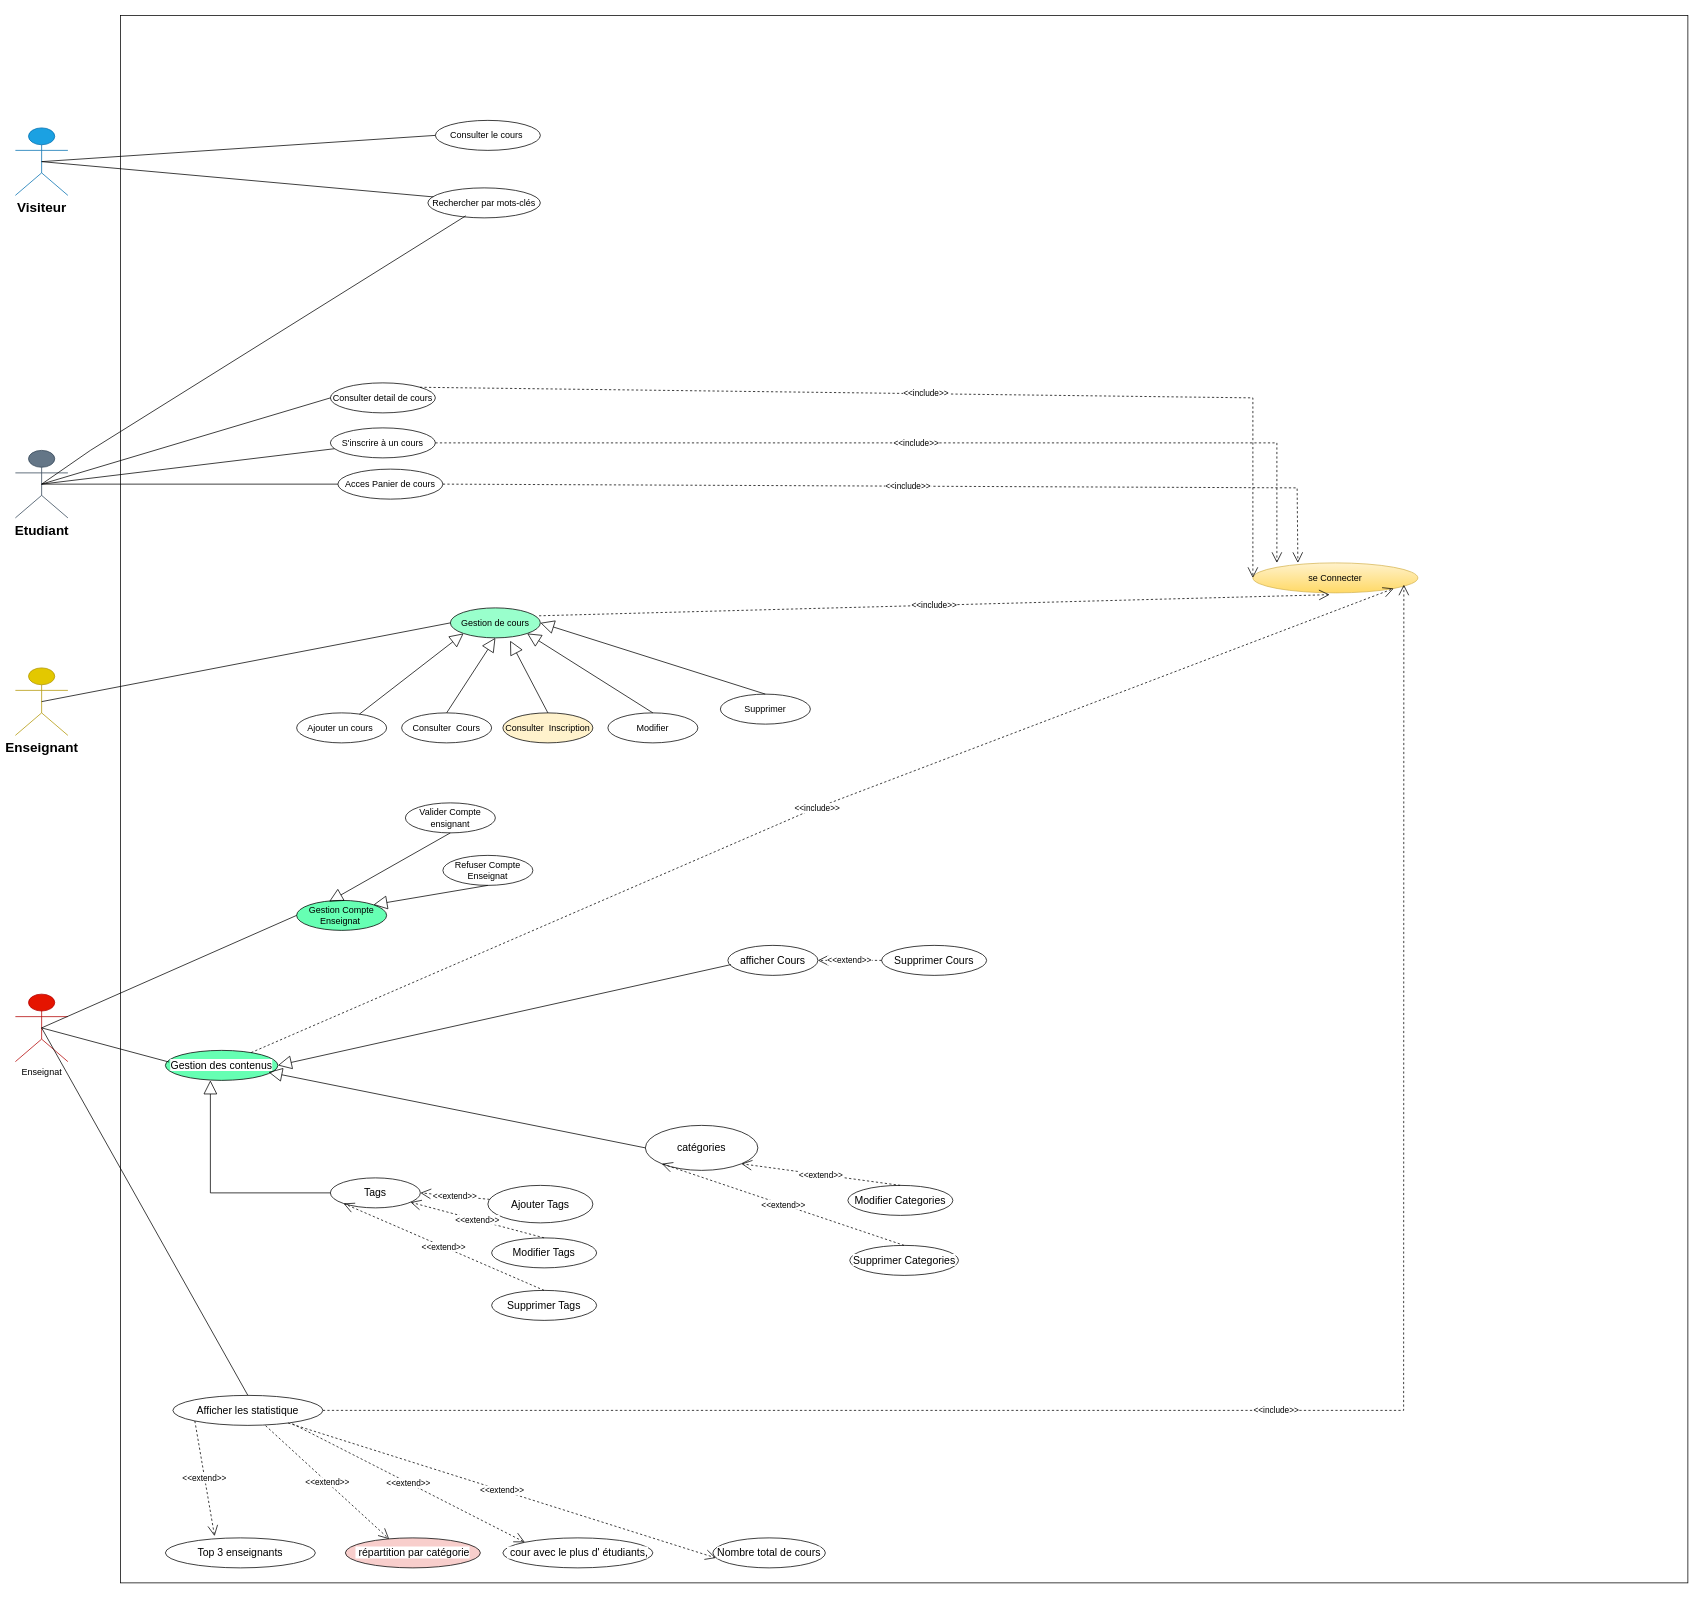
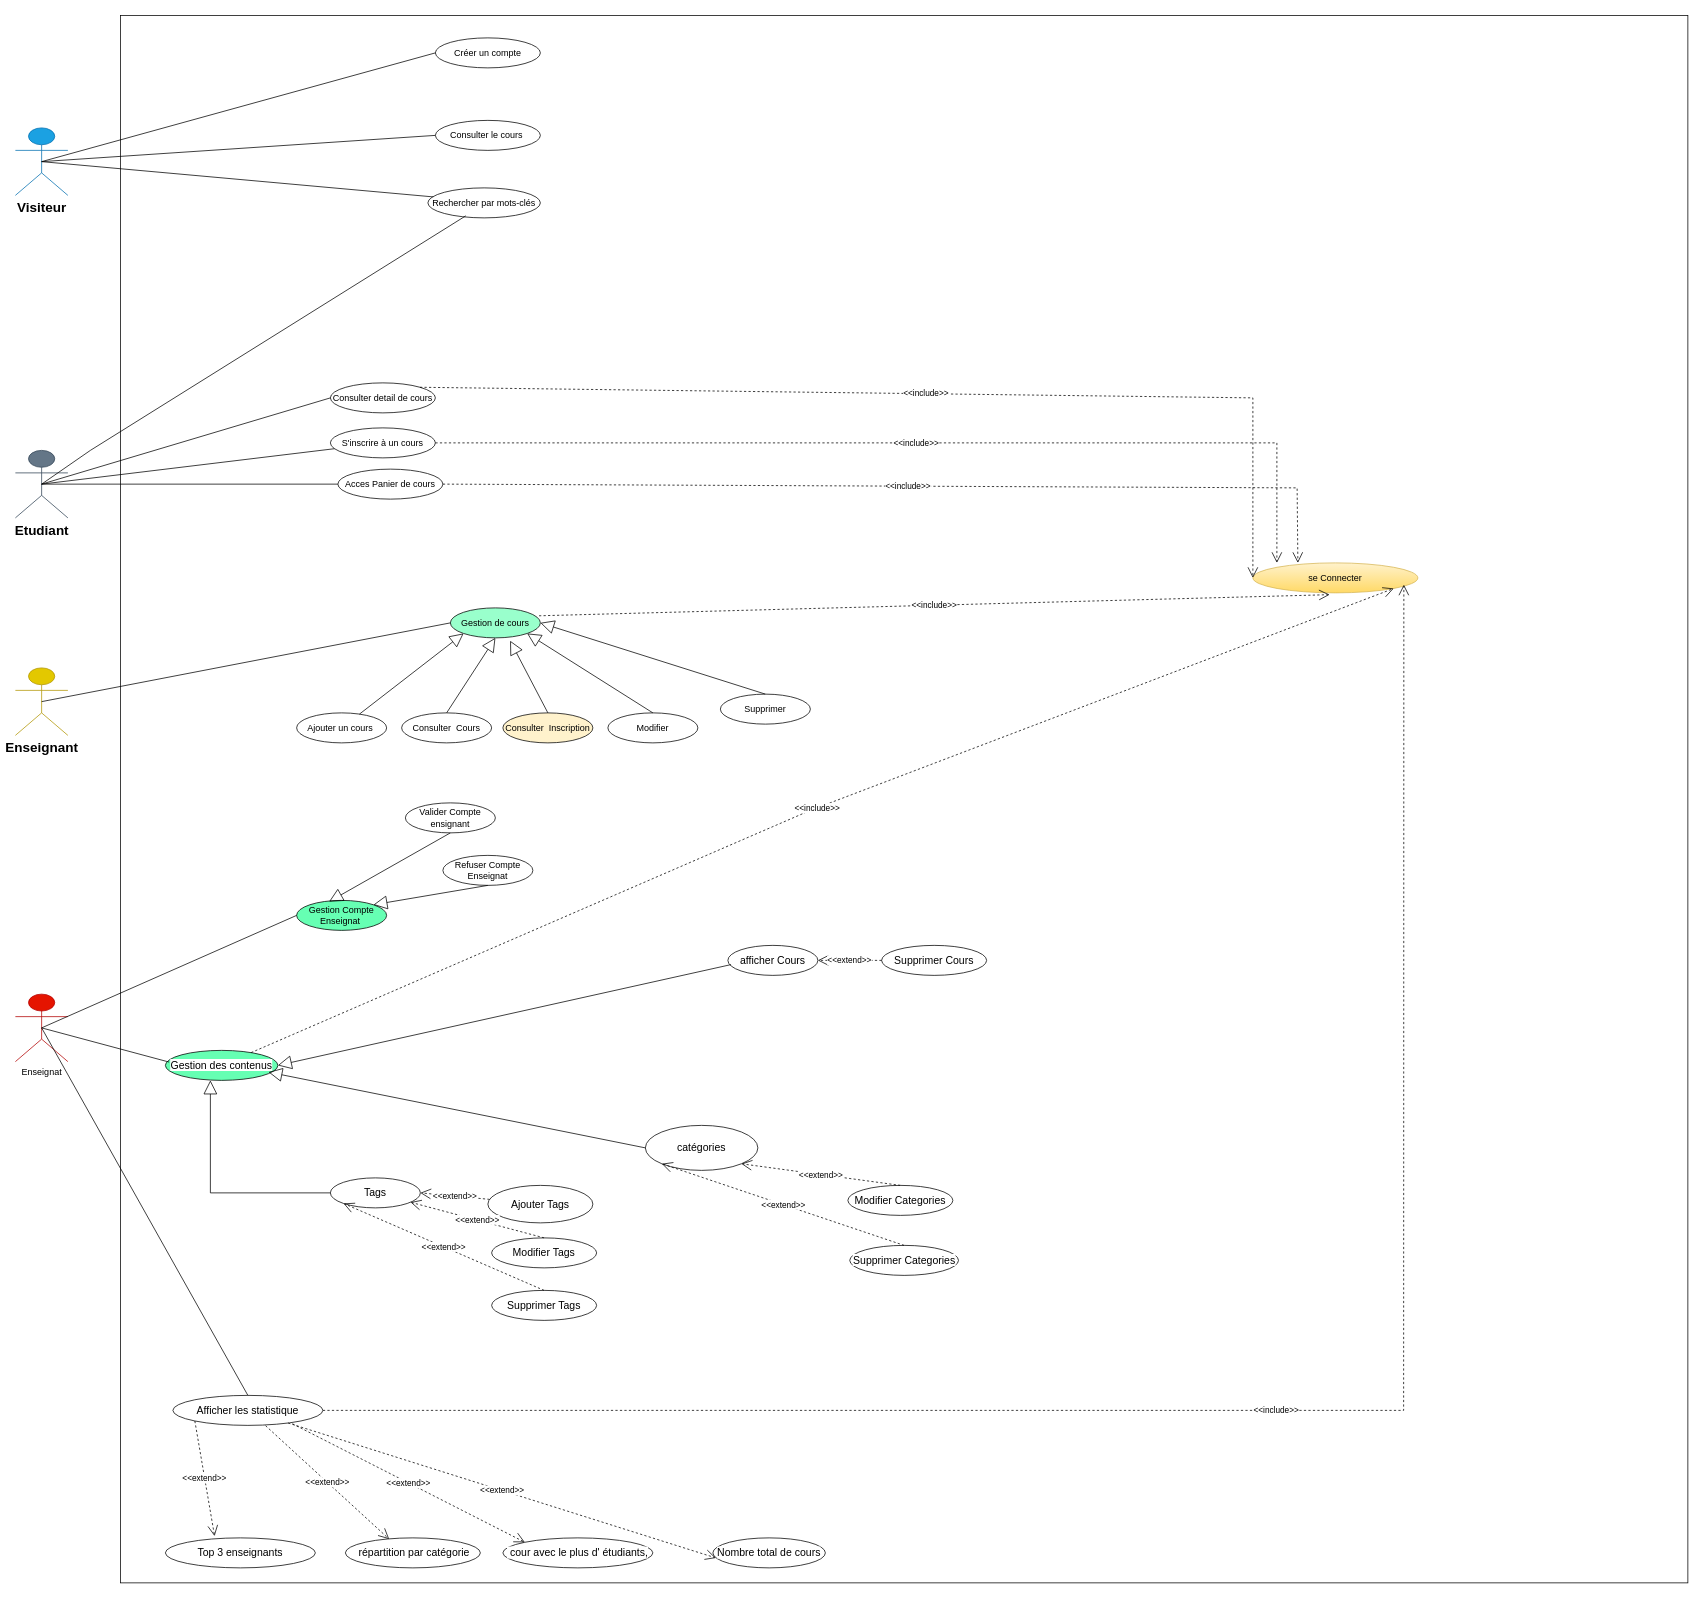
none -> (488, 53)
none -> (249, 104)
(413, 1553) -> (413, 1553)
